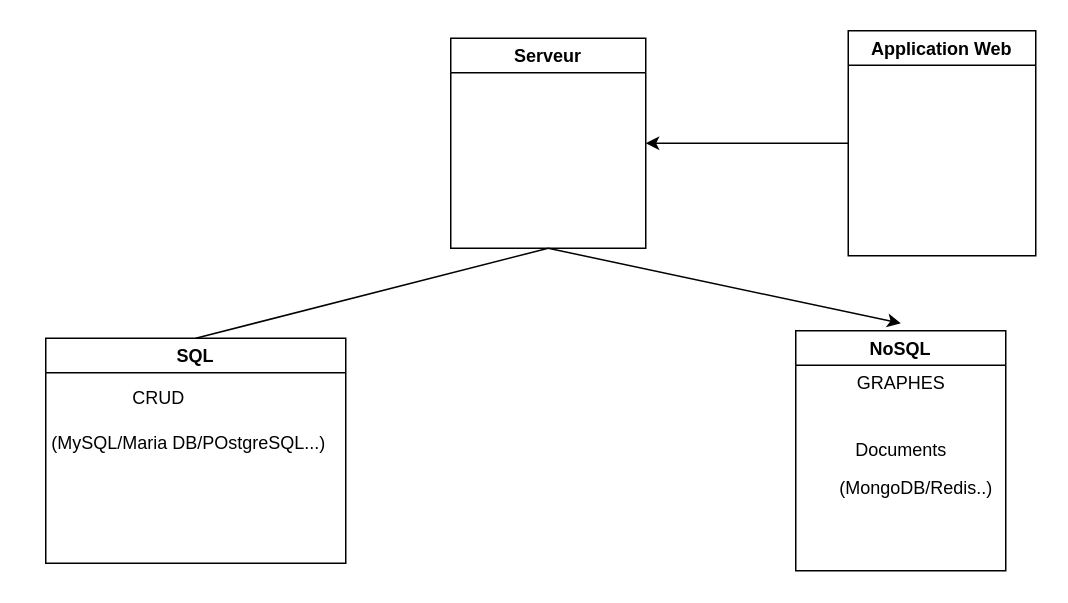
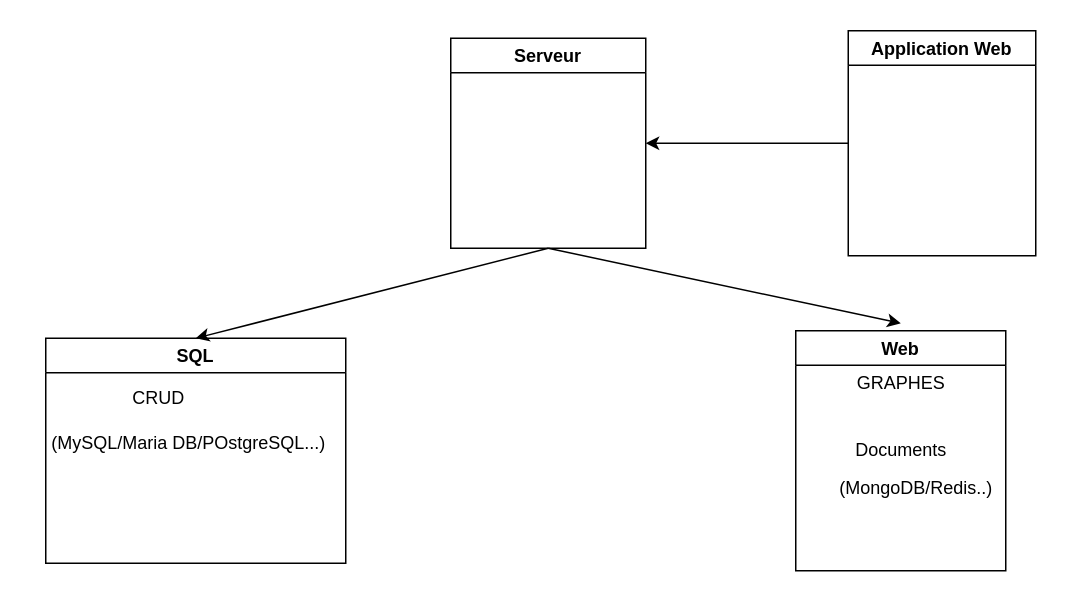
(202, 337) -> (206, 336)
(900, 349) -> (900, 349)
